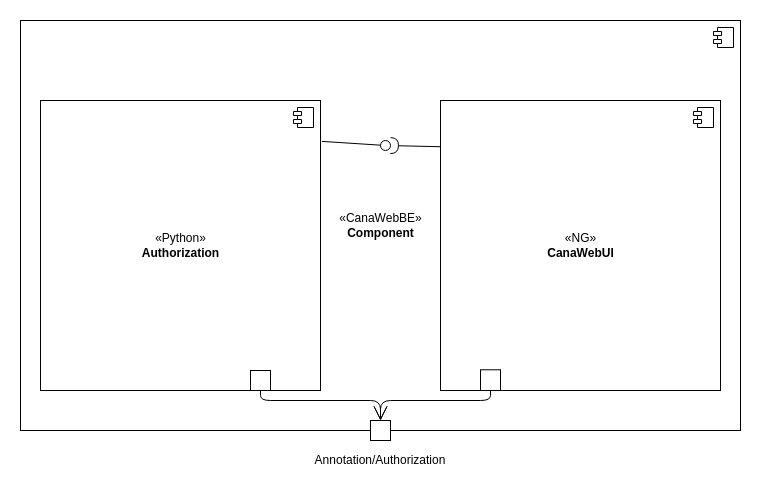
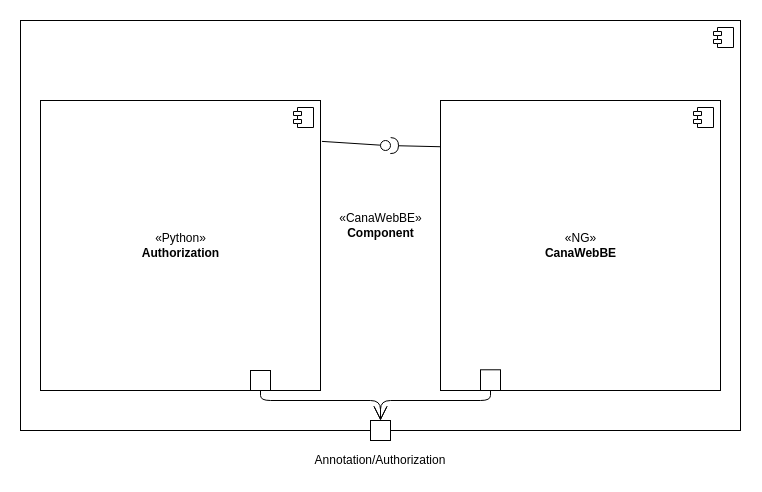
(581, 246) -> (581, 246)
